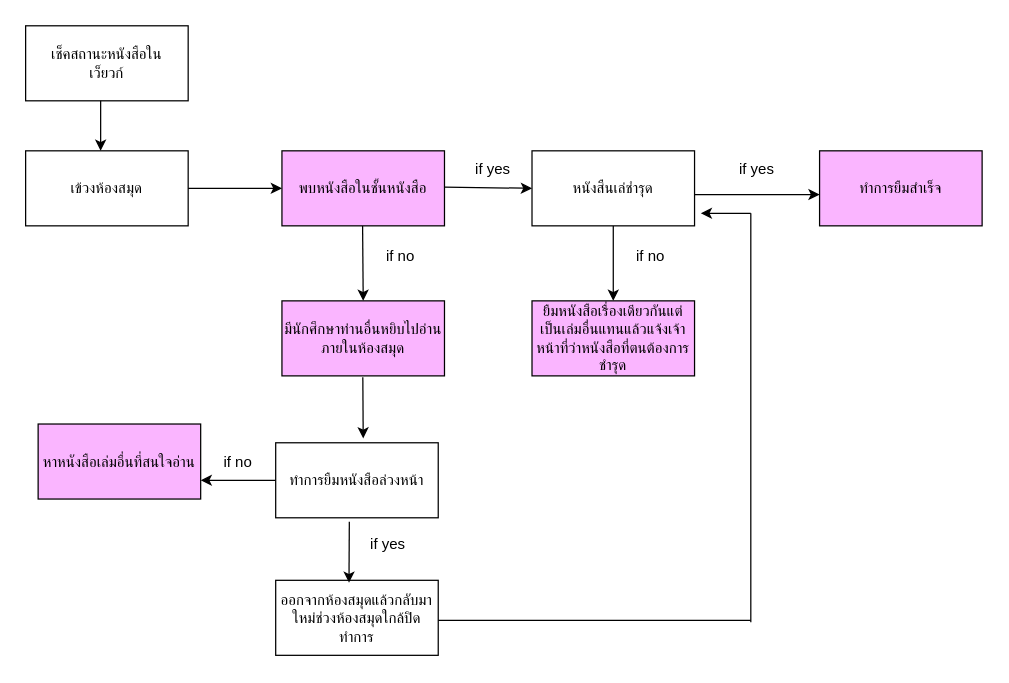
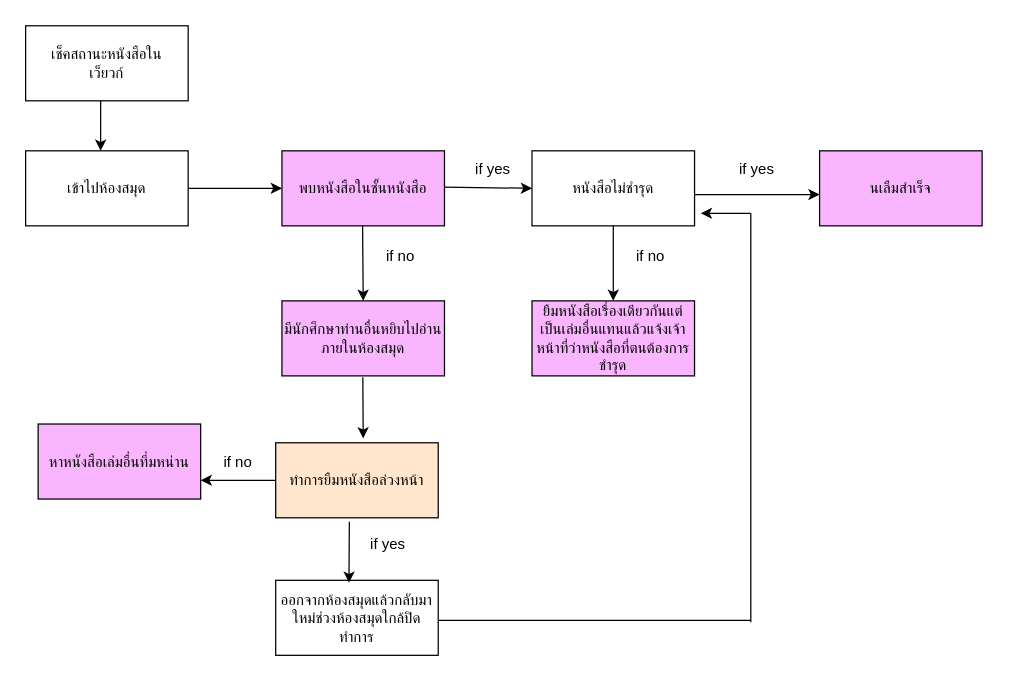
(107, 188) -> (107, 188)
(613, 188) -> (613, 188)
(901, 188) -> (901, 188)
(119, 462) -> (119, 462)
(357, 480) -> (357, 480)
